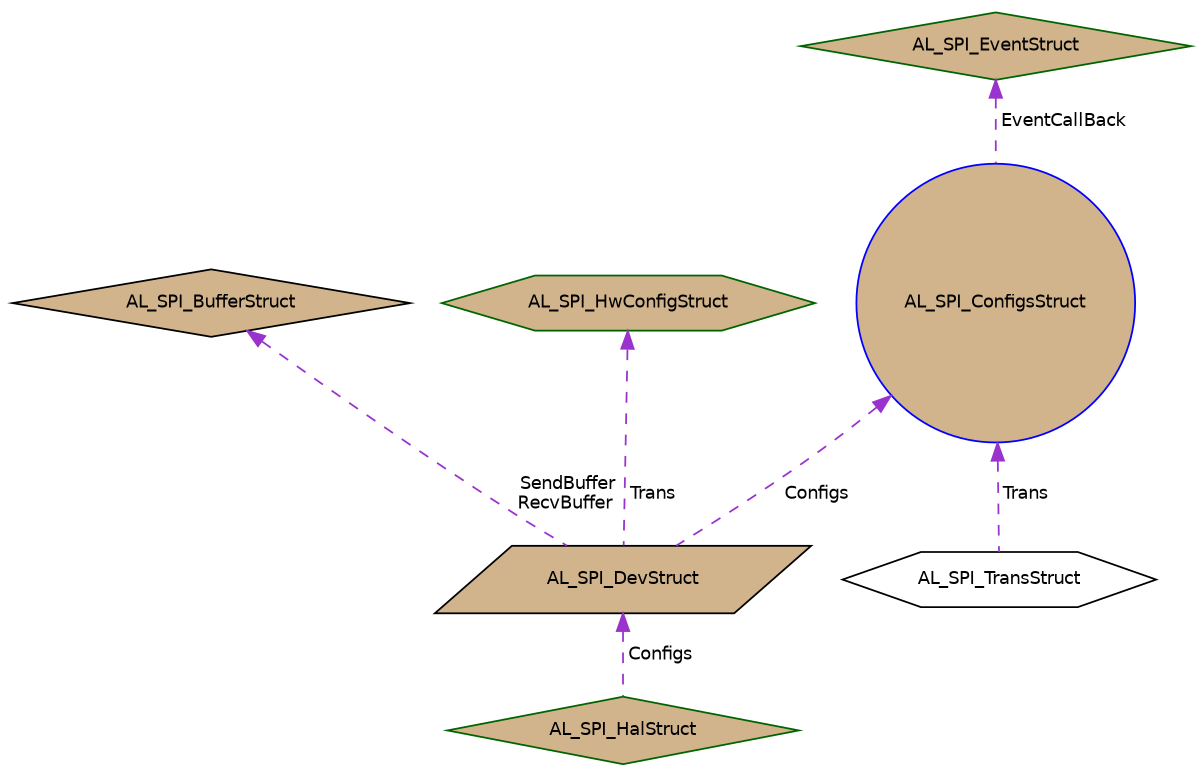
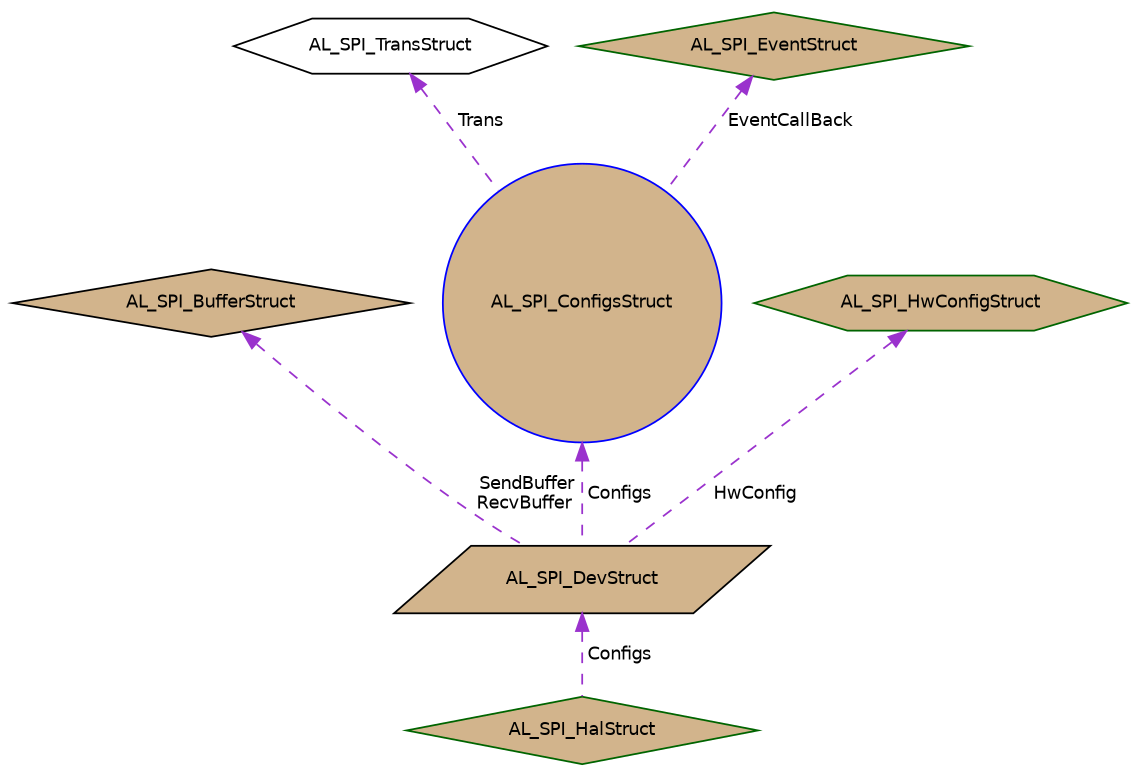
(651, 494) -> (753, 494)
(998, 506) -> (460, 139)
